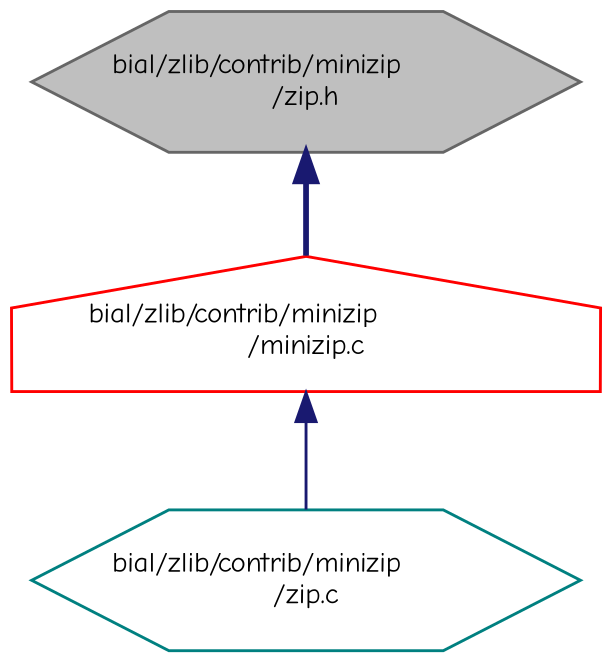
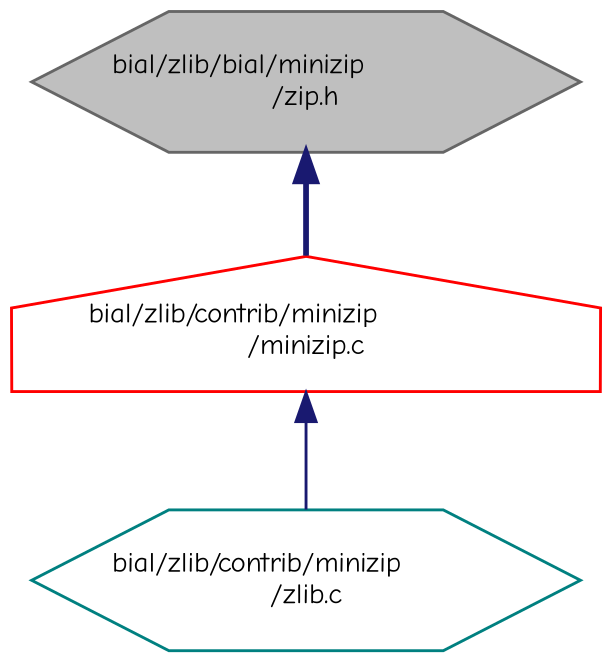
(306, 82) -> (306, 82)
(306, 580) -> (306, 580)
